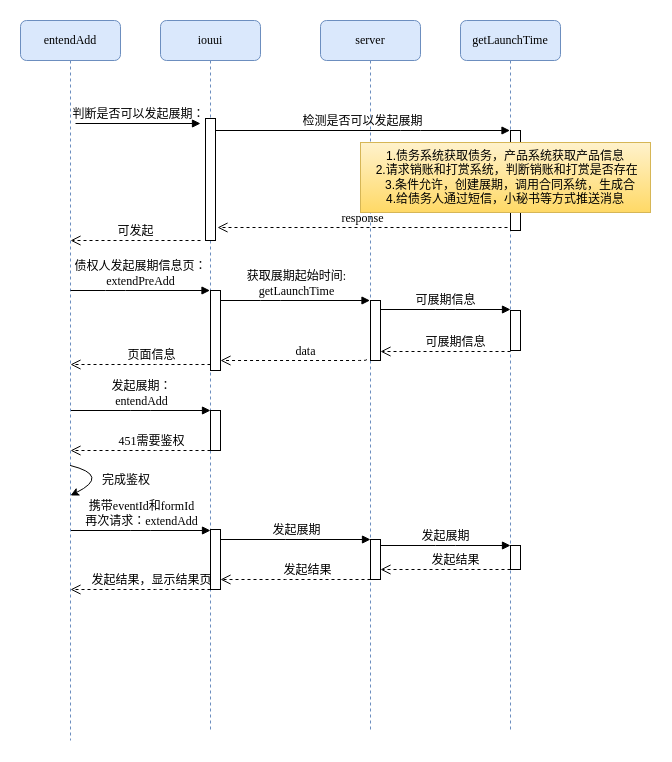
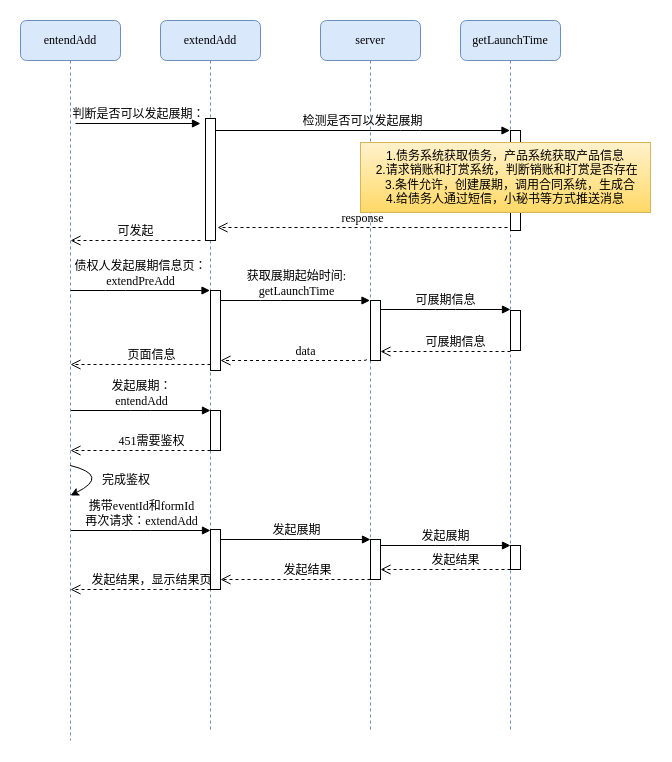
(211, 41) -> (211, 41)
